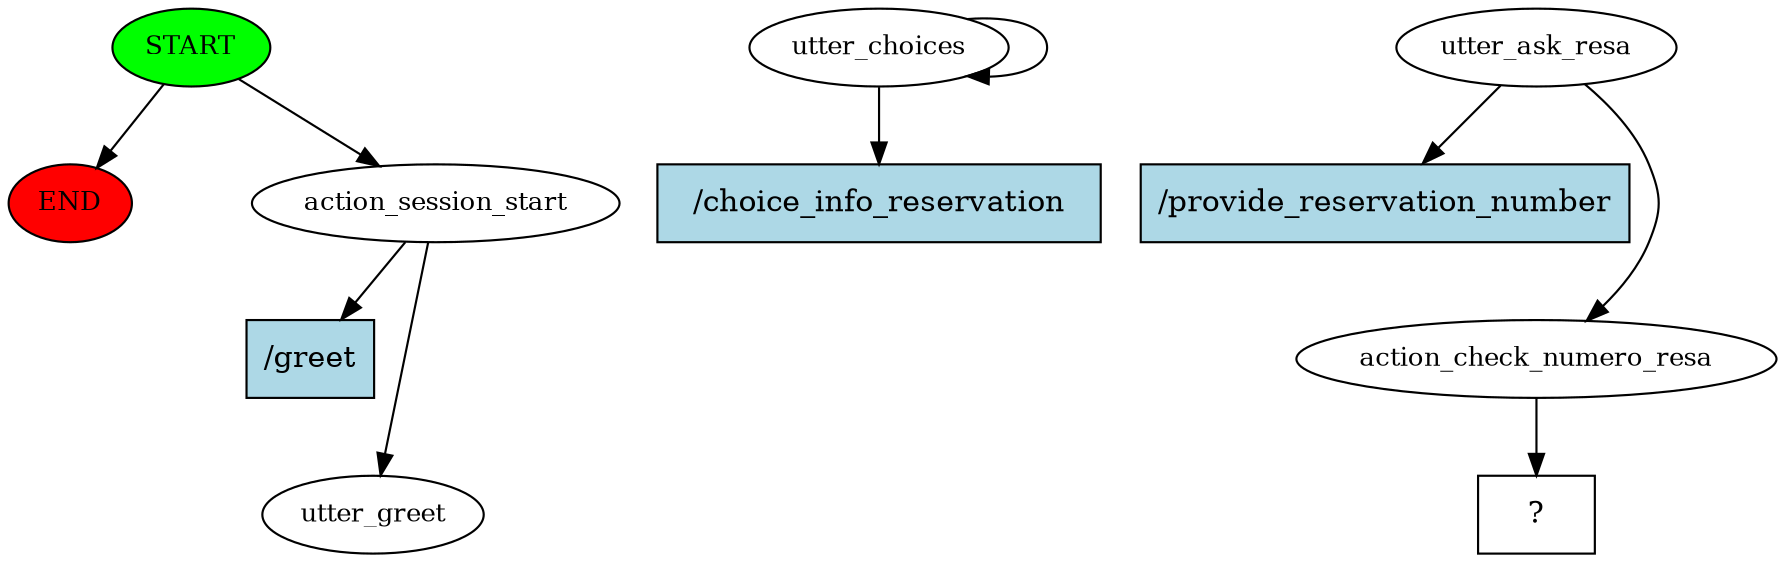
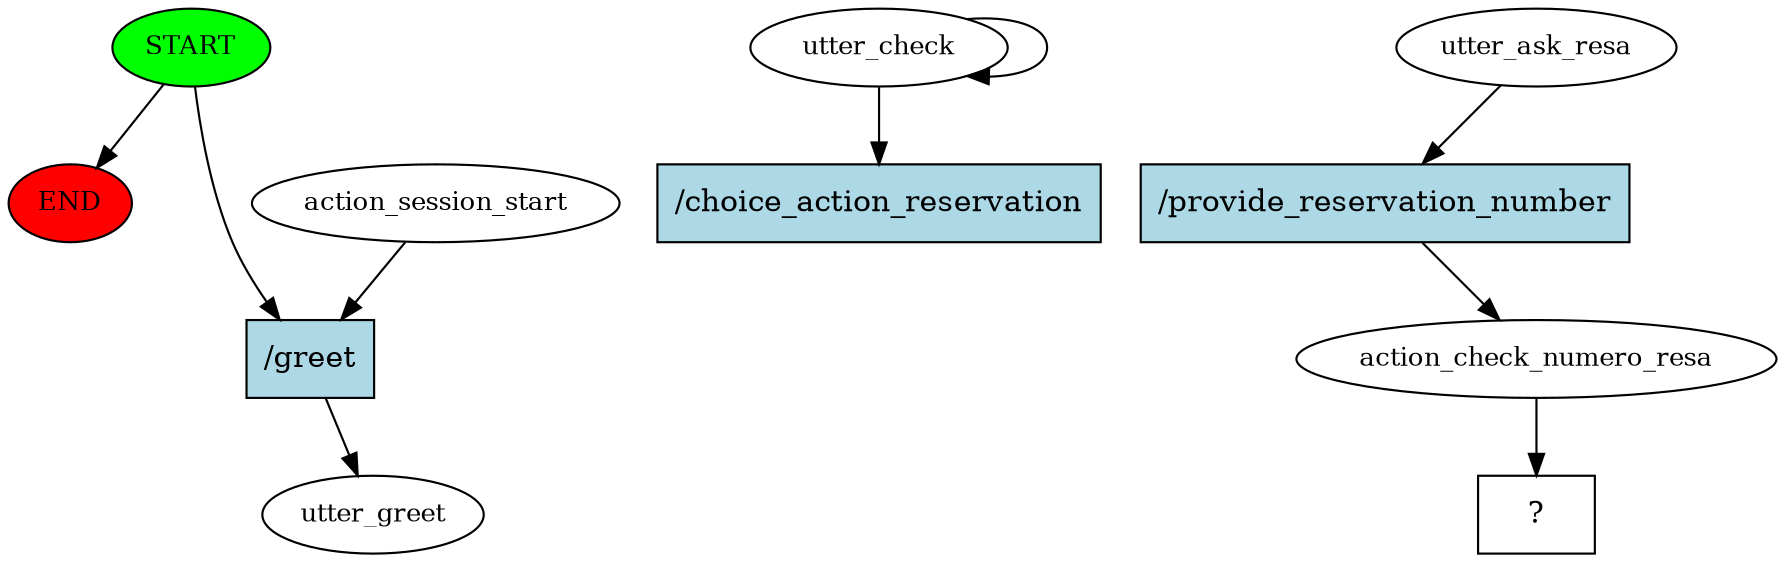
(879, 48) -> (879, 48)
(299, 117) -> (217, 199)
(1657, 191) -> (1453, 274)
(879, 203) -> (879, 203)
(407, 348) -> (338, 427)
